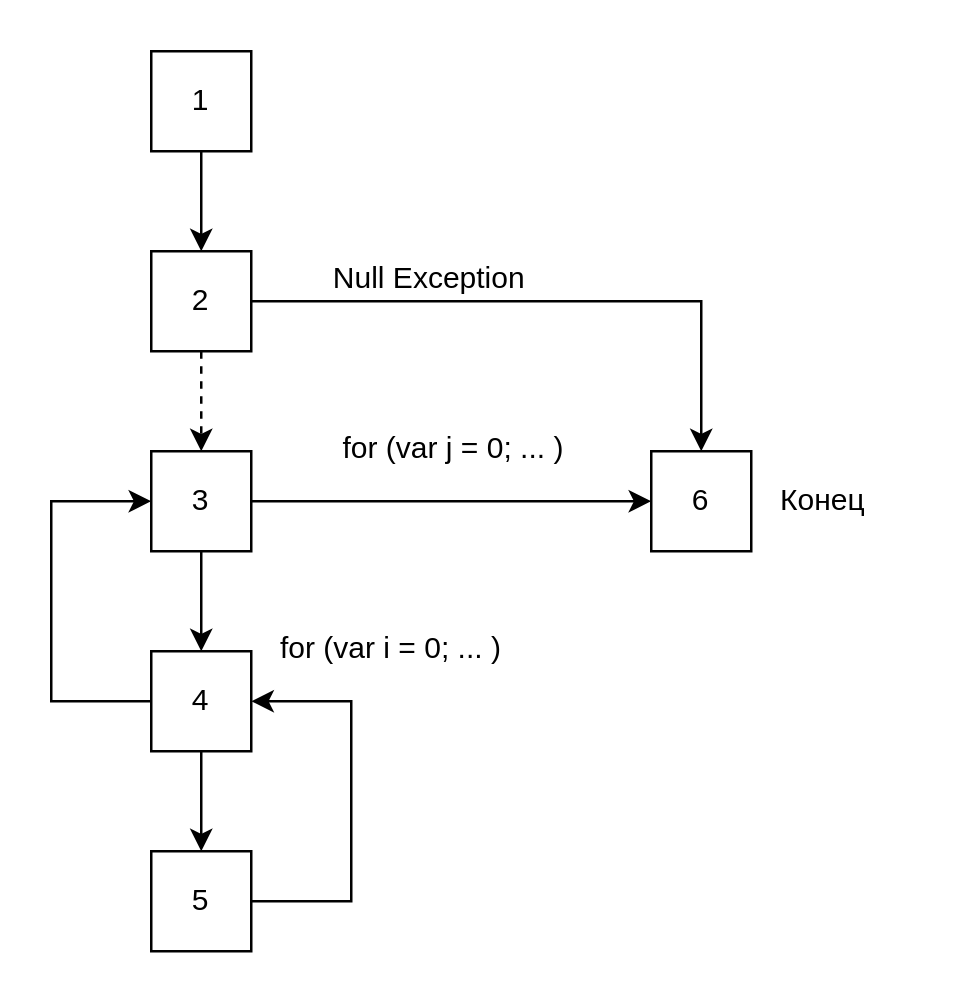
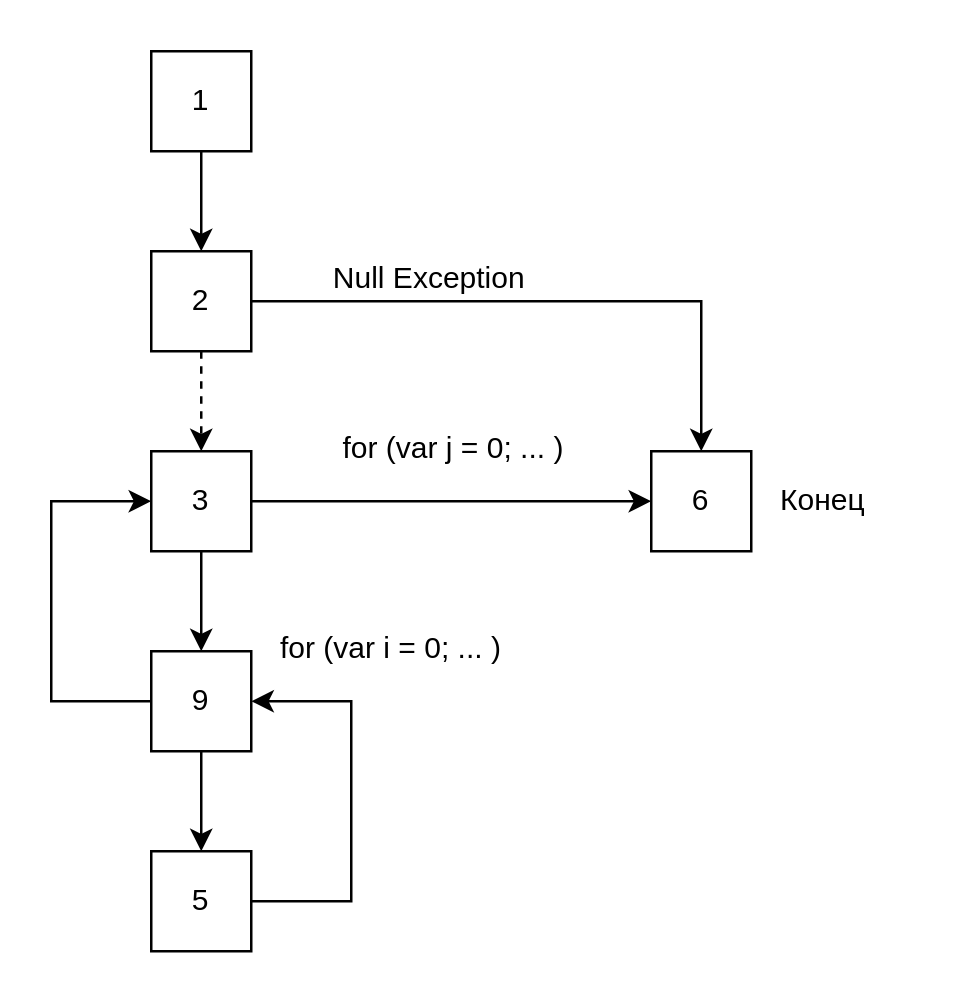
(201, 701) -> (201, 701)
